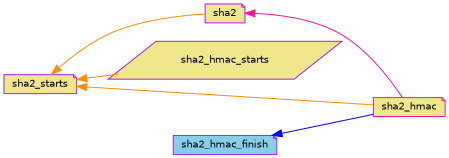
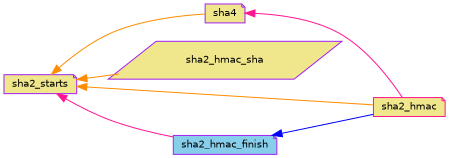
(225, 13) -> (225, 13)
(225, 60) -> (225, 60)
none -> (118, 123)
